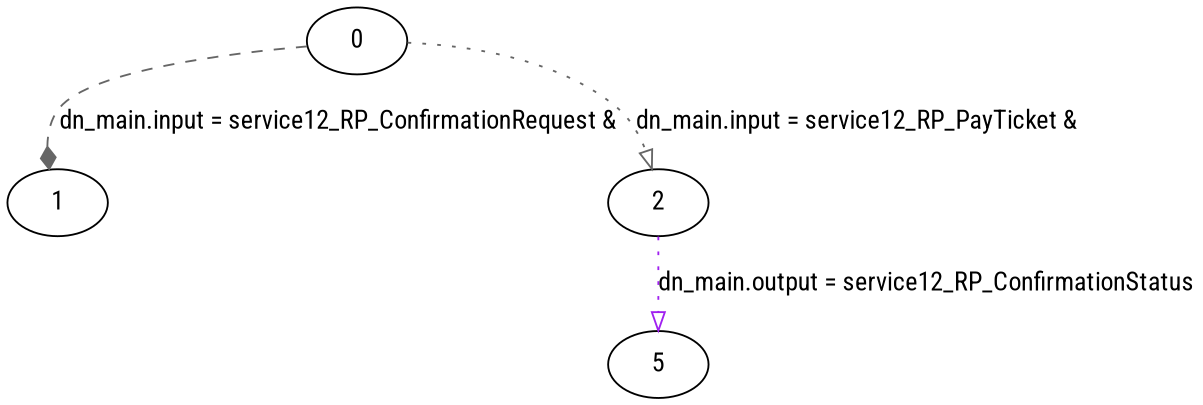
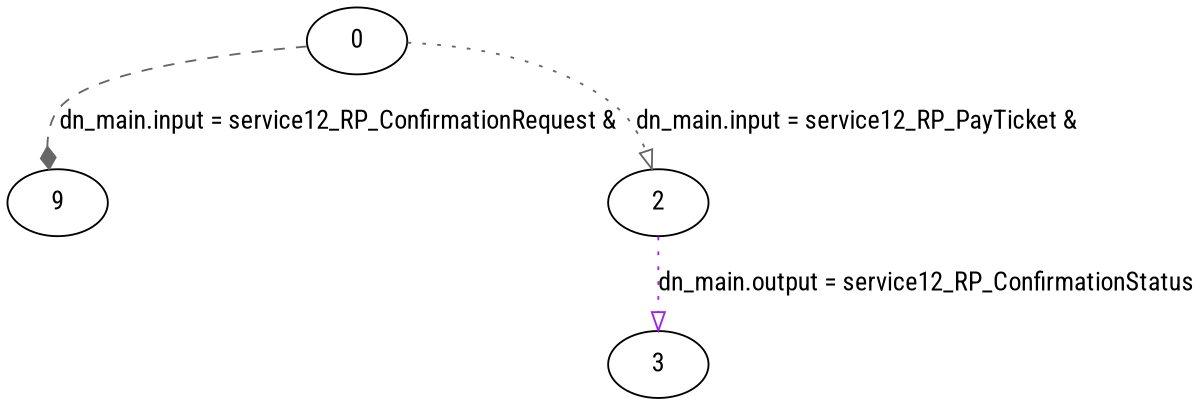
(58, 203) -> (58, 203)
(658, 365) -> (658, 365)
